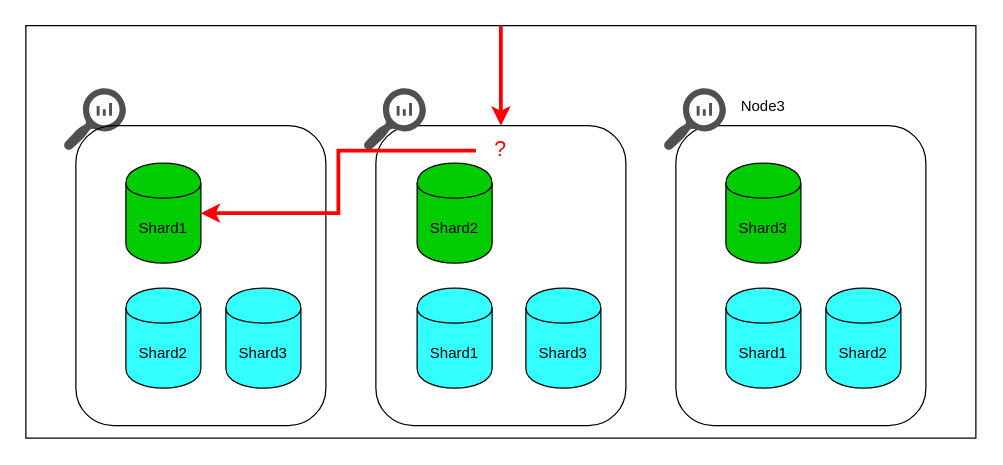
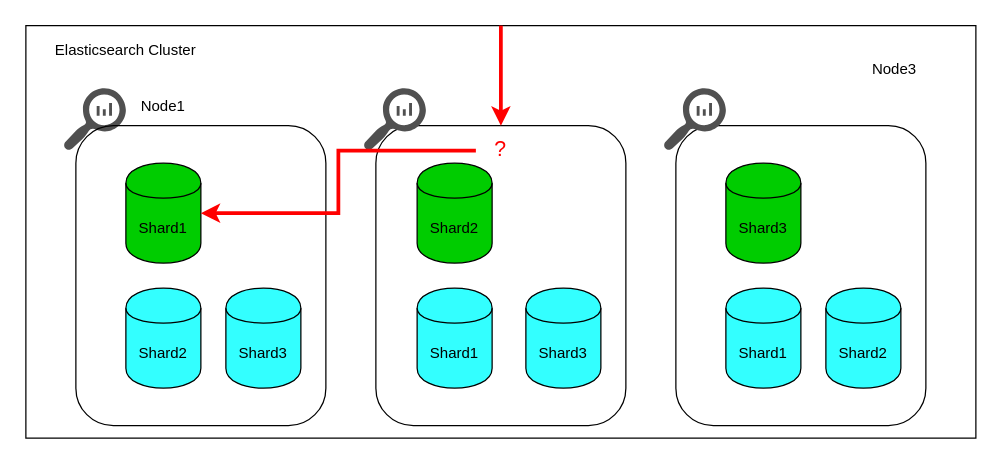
none -> (126, 51)
none -> (163, 107)
(763, 107) -> (894, 69)
